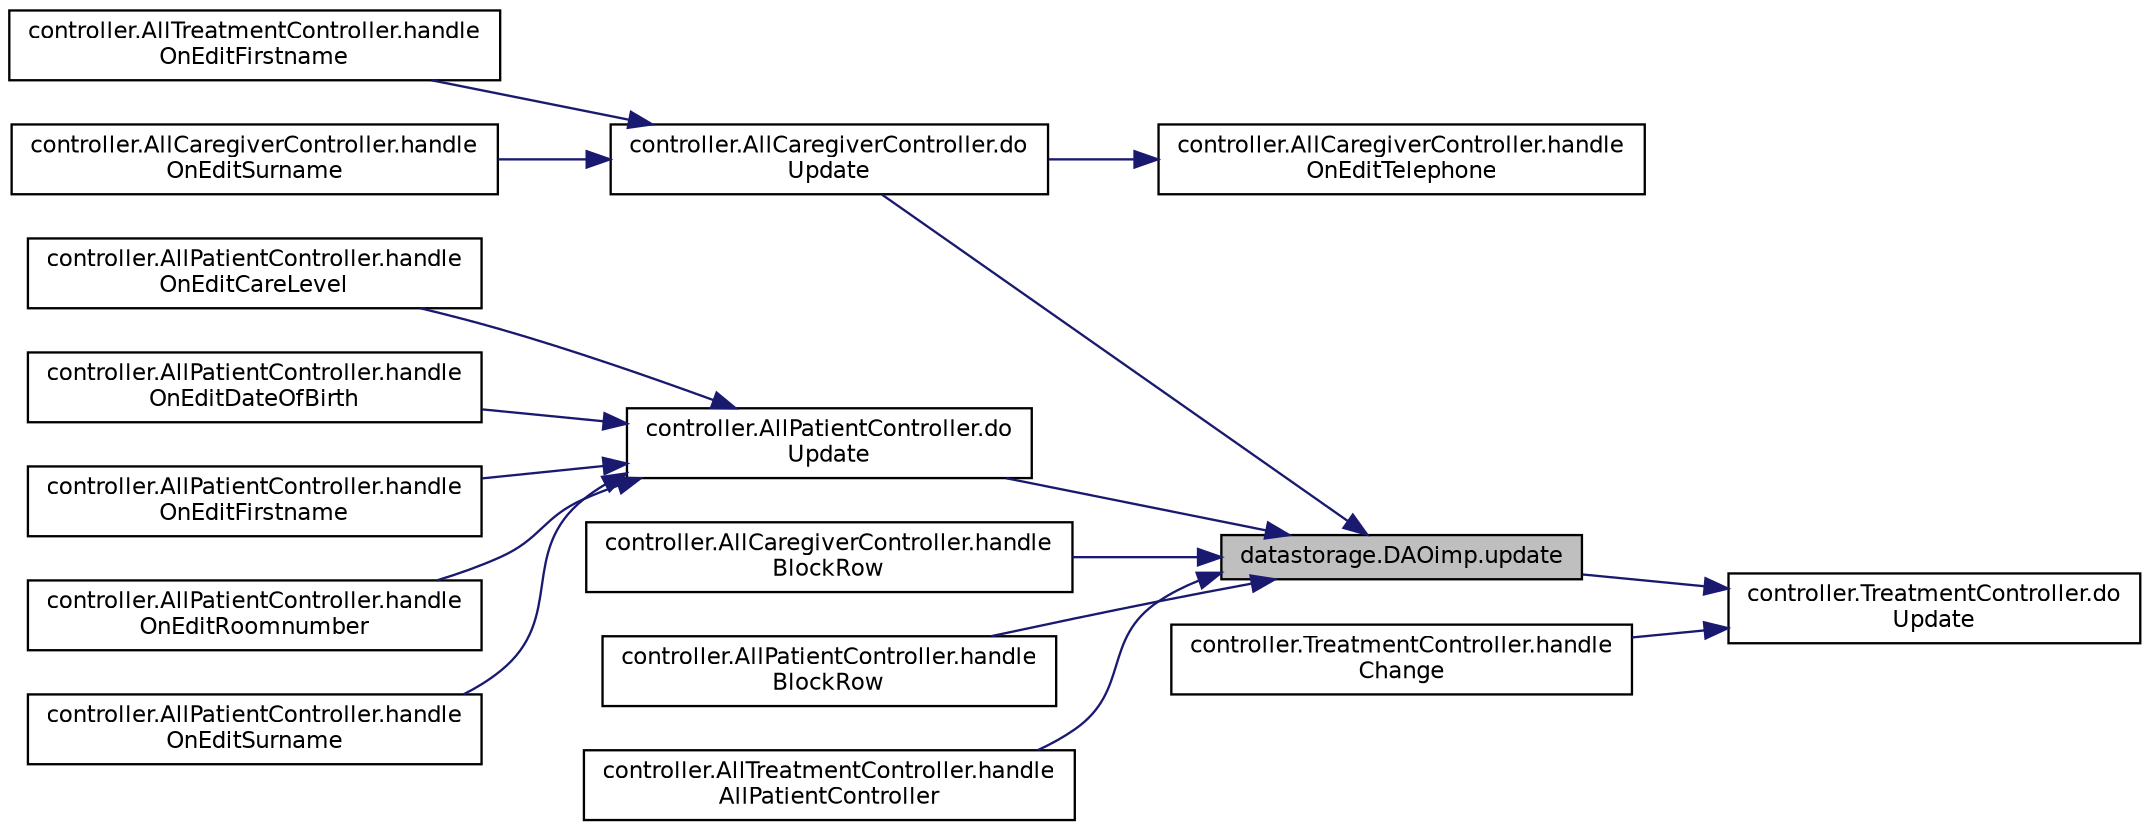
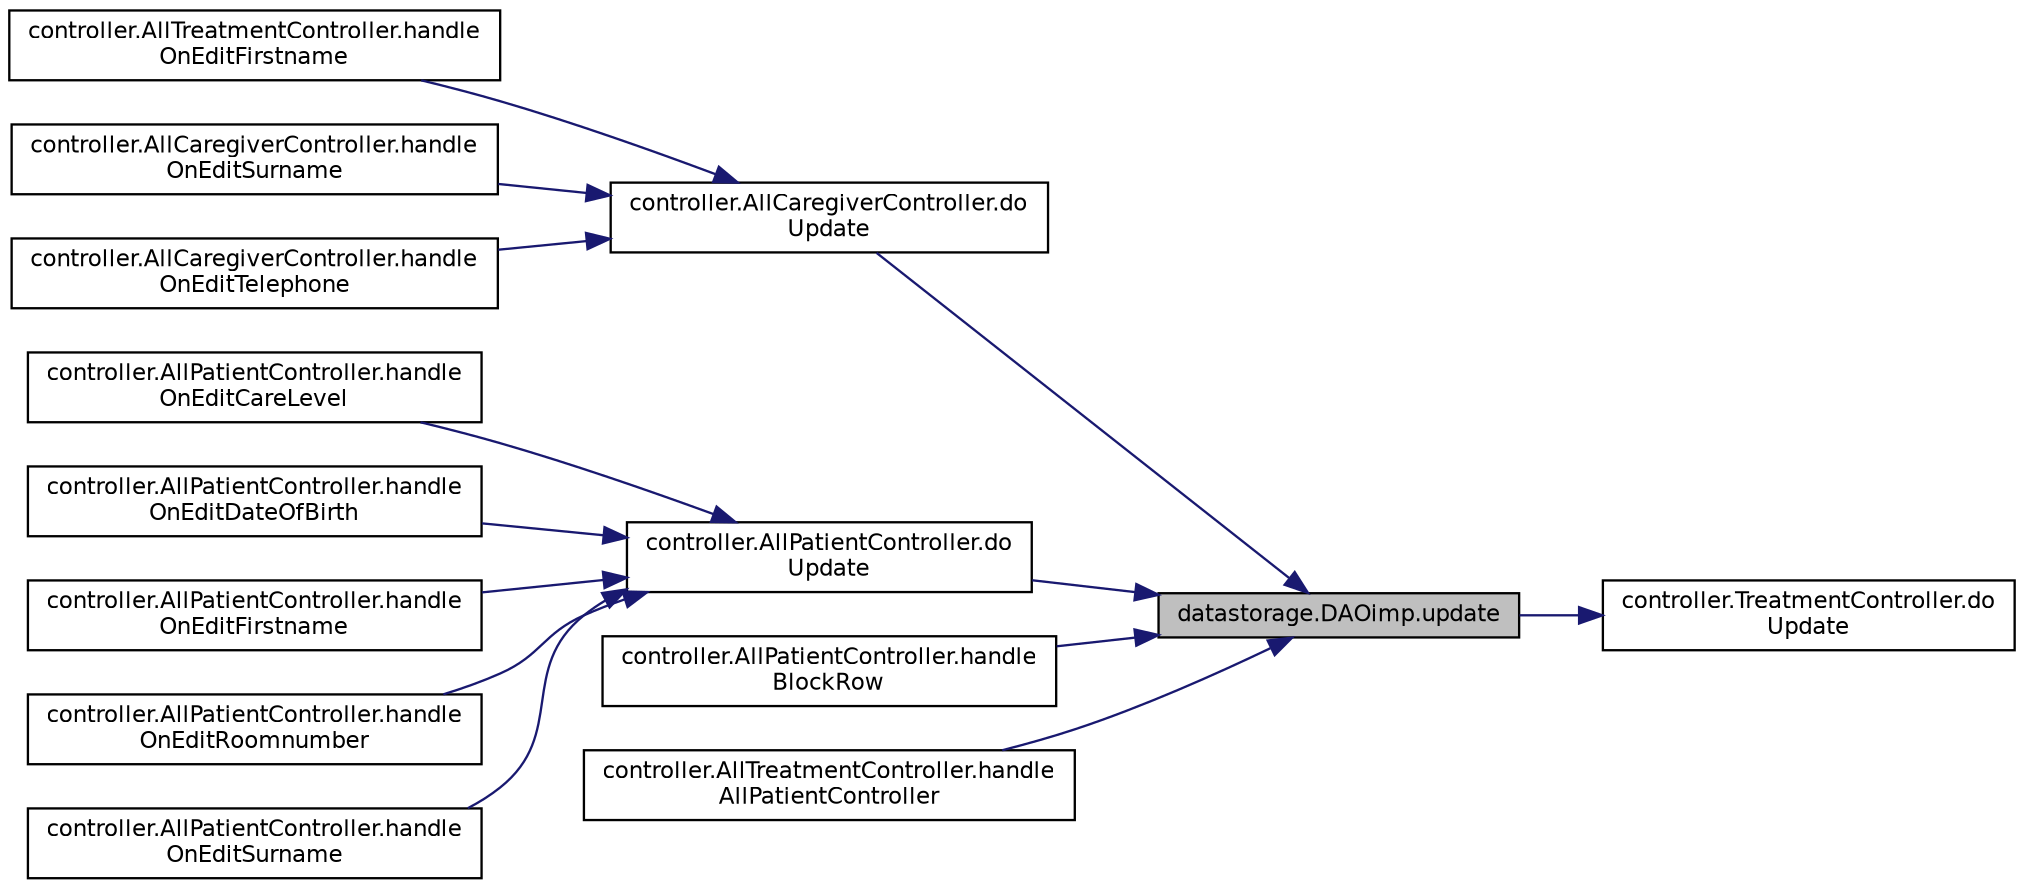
(1091, 159) -> (542, 245)
(829, 557) -> none
(1402, 660) -> none
